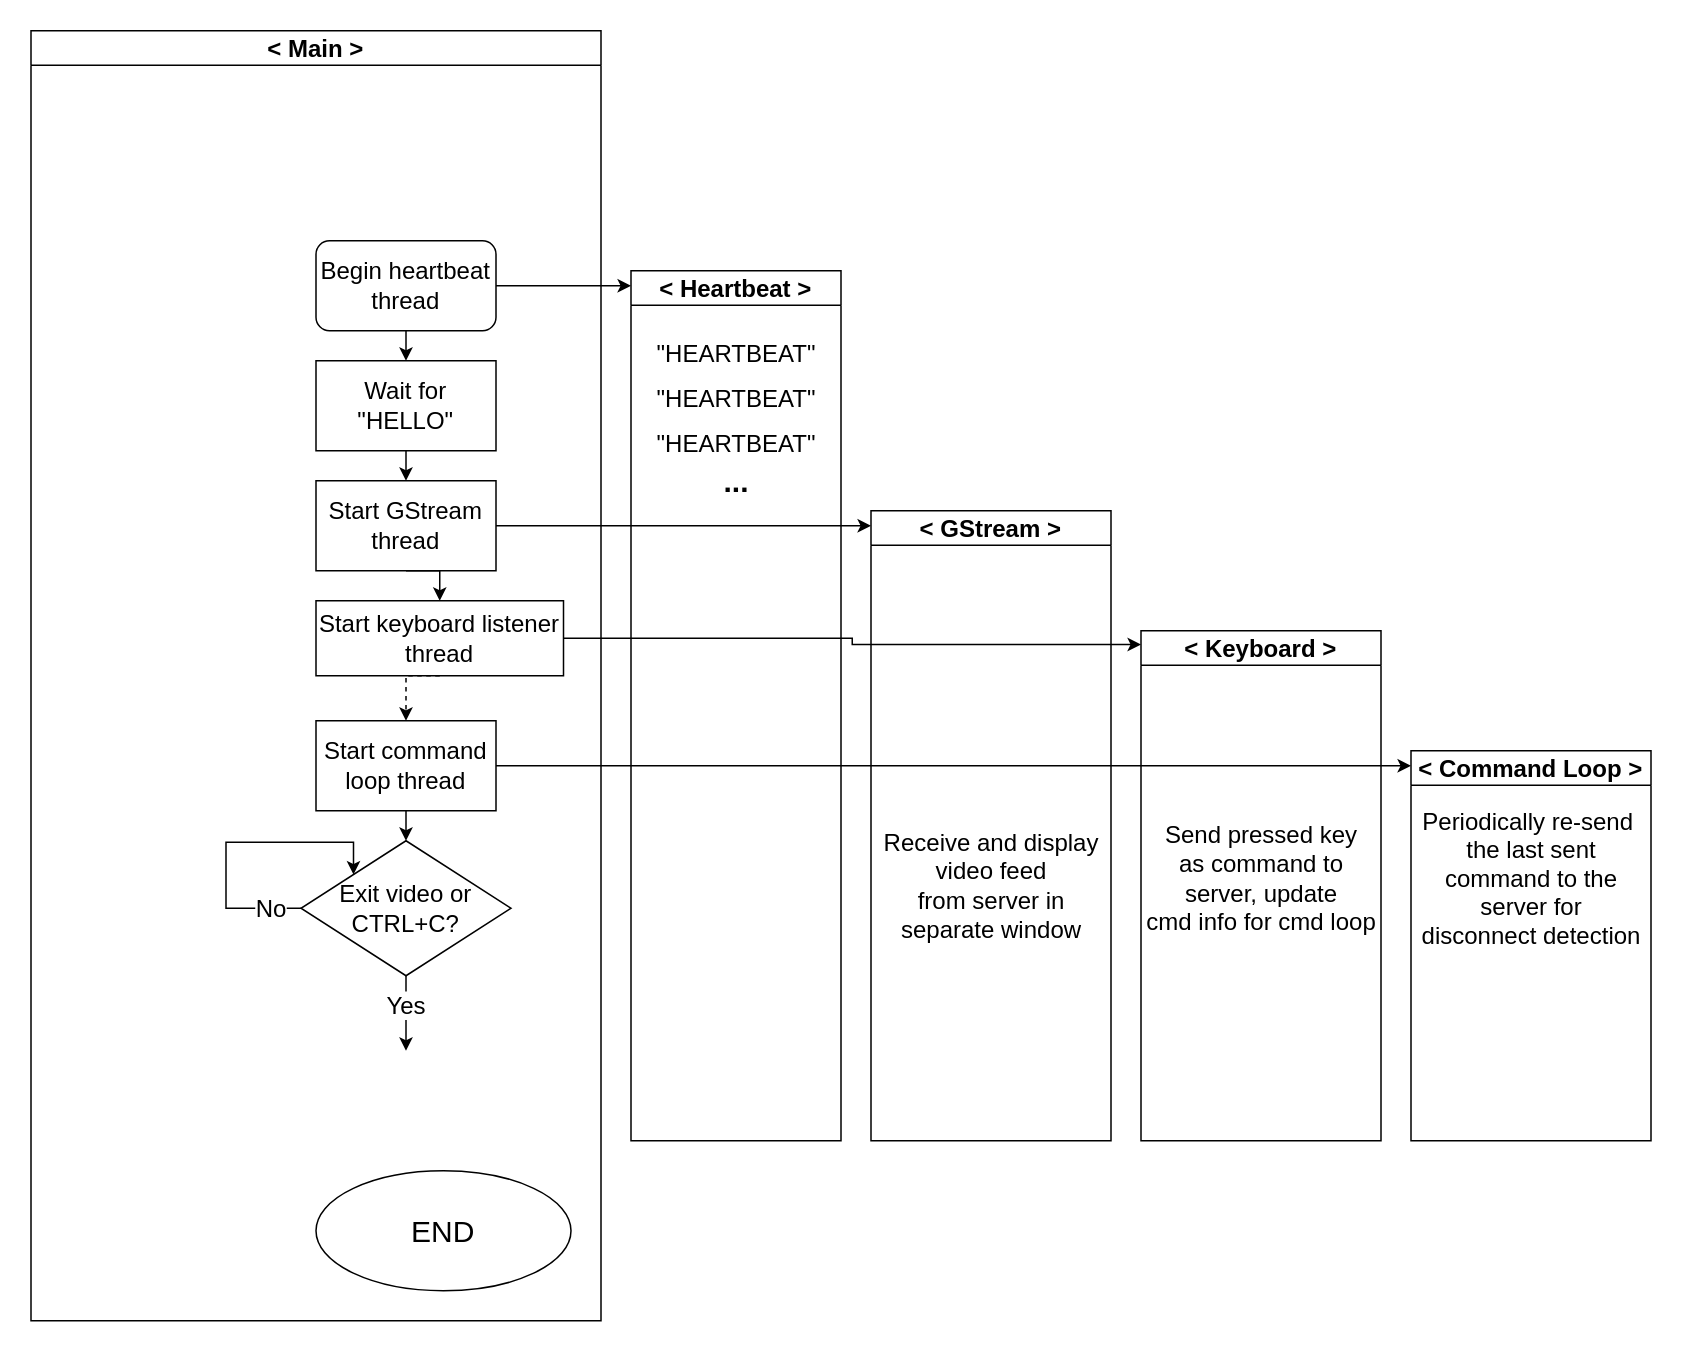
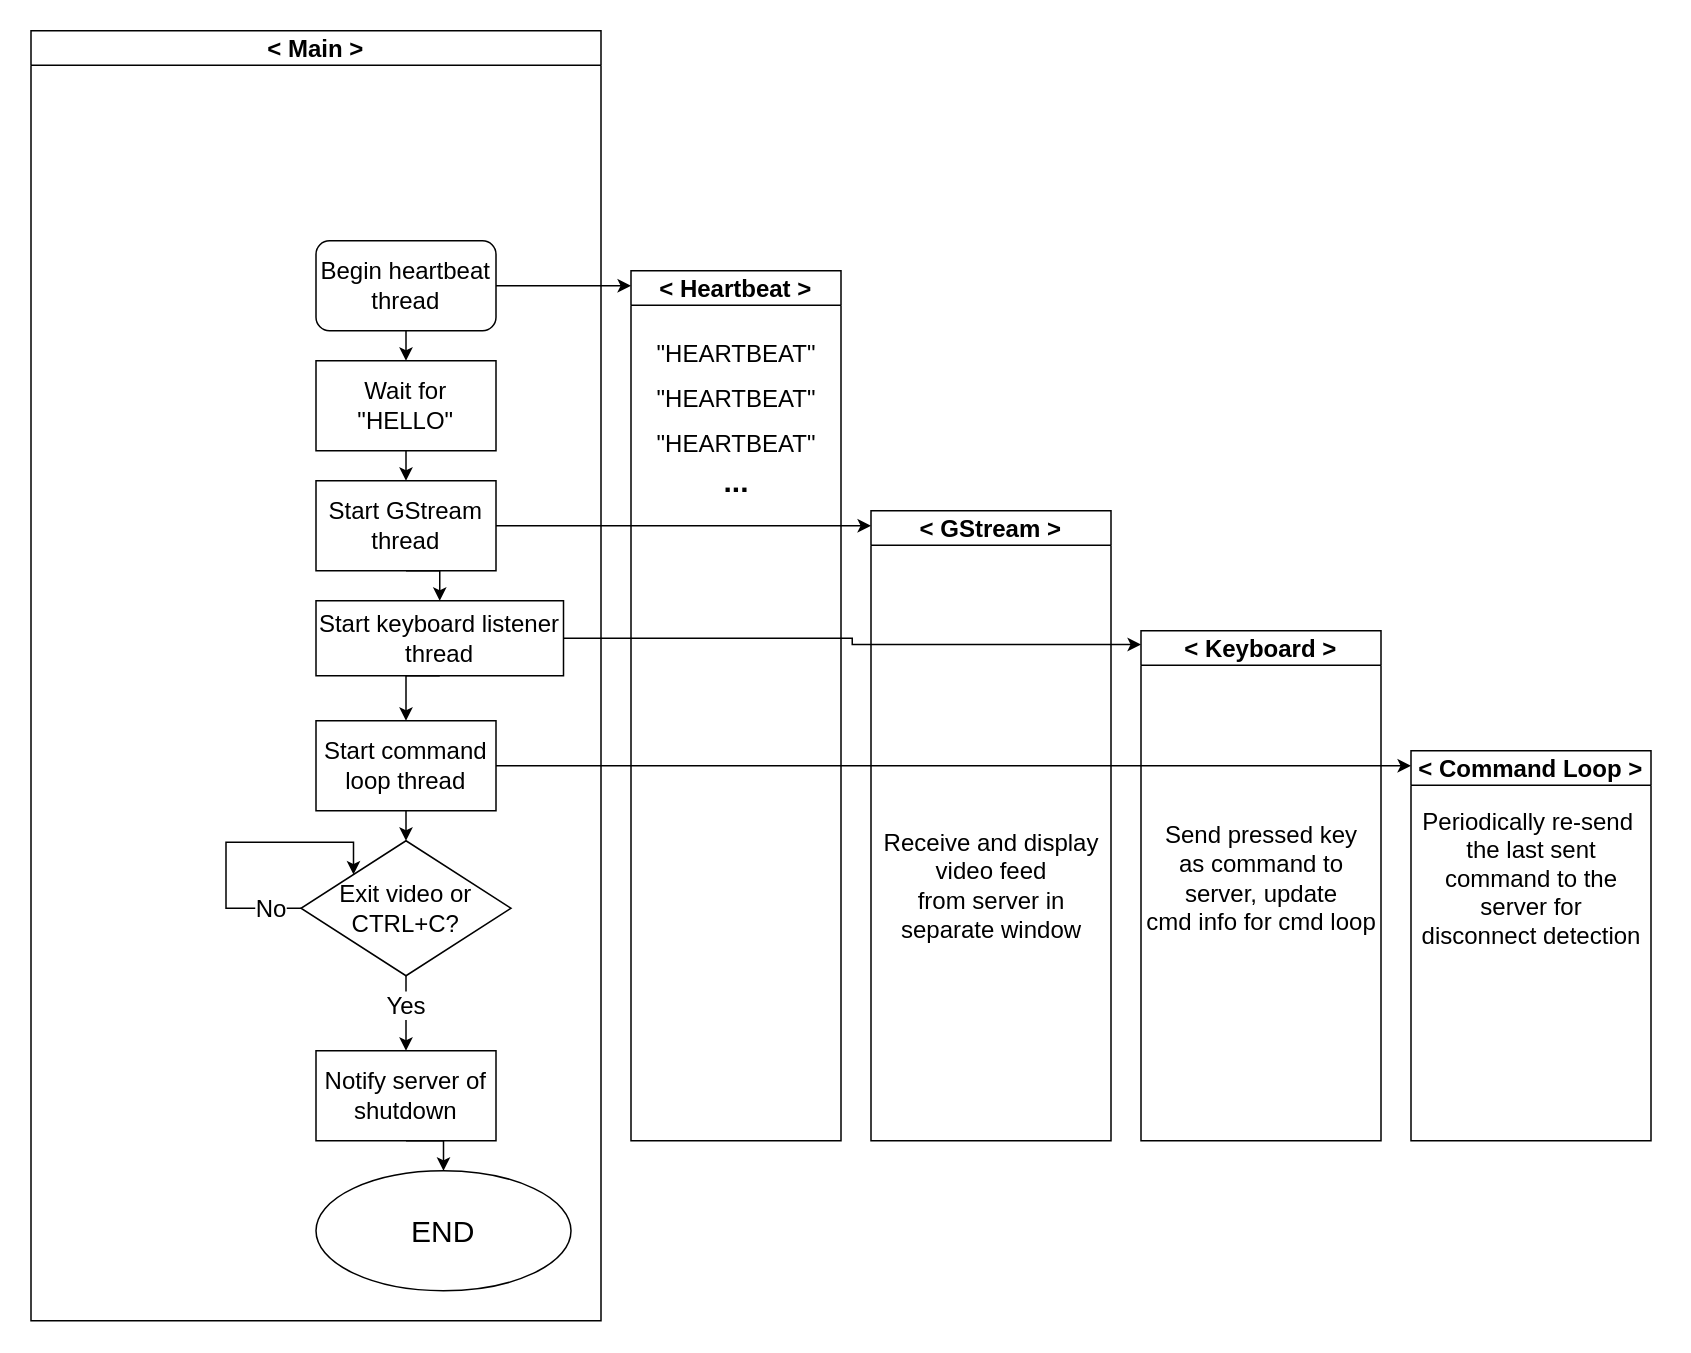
(406, 690) -> (406, 690)
none -> (406, 1096)
none -> (434, 1141)
